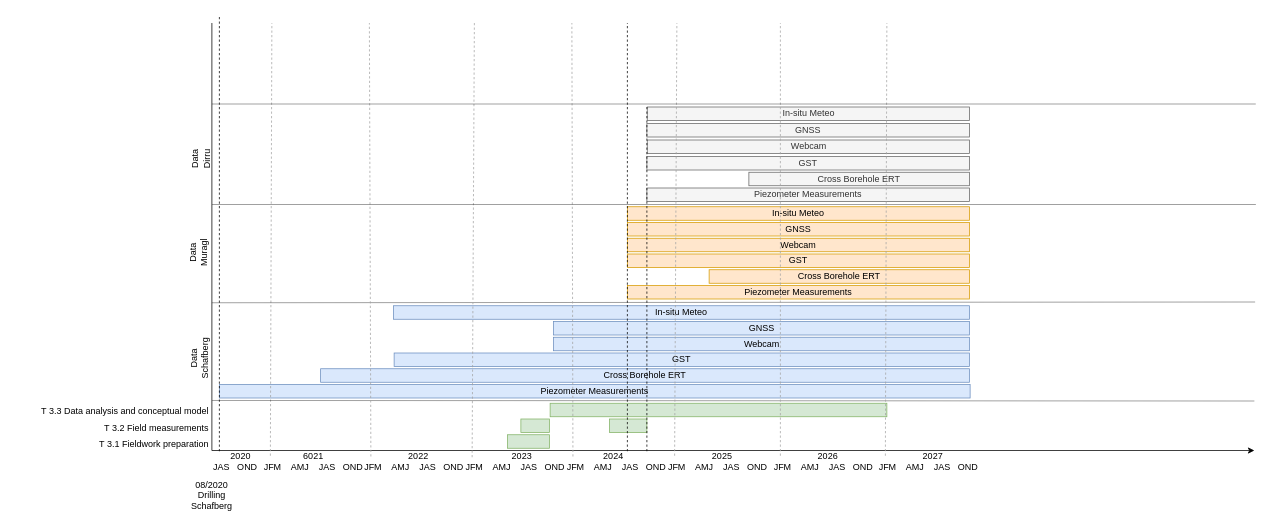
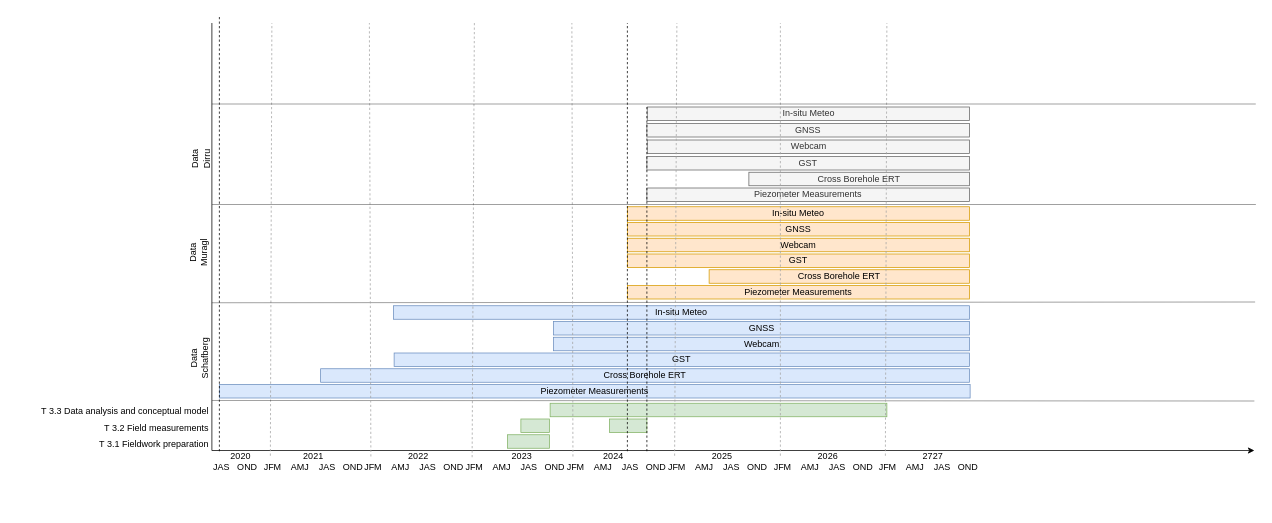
(314, 456) -> (314, 456)
(933, 456) -> (933, 456)
(212, 495) -> none
